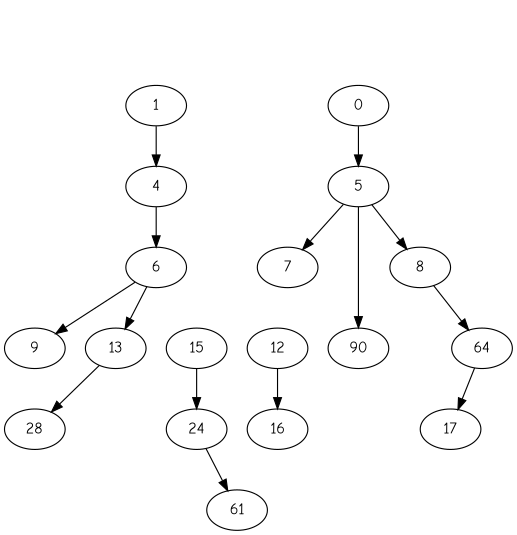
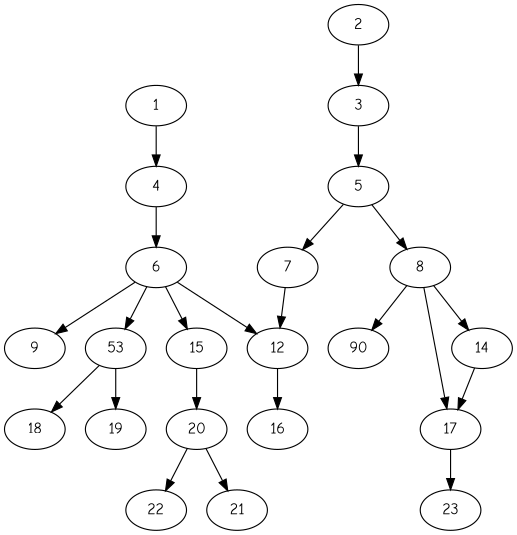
none -> (358, 25)
(358, 106) -> (358, 106)
(358, 262) -> (393, 303)
none -> (283, 302)
none -> (174, 303)
none -> (212, 305)
none -> (434, 343)
(116, 348) -> (116, 348)
(482, 348) -> (482, 348)
(35, 429) -> (35, 429)
none -> (116, 429)
(197, 429) -> (197, 429)
none -> (156, 510)
(237, 510) -> (237, 510)
none -> (451, 510)
